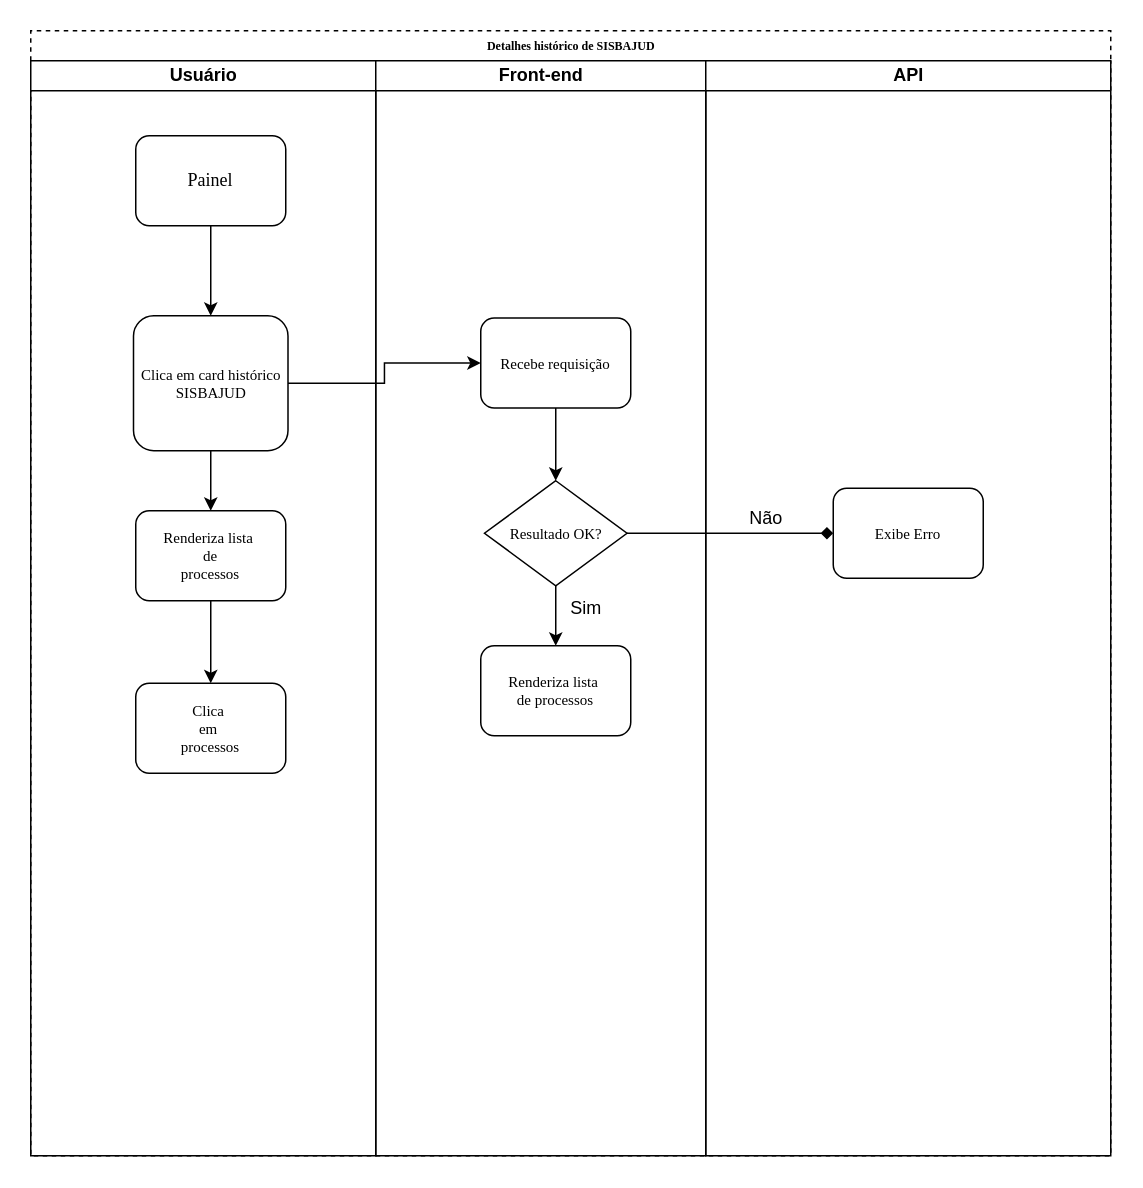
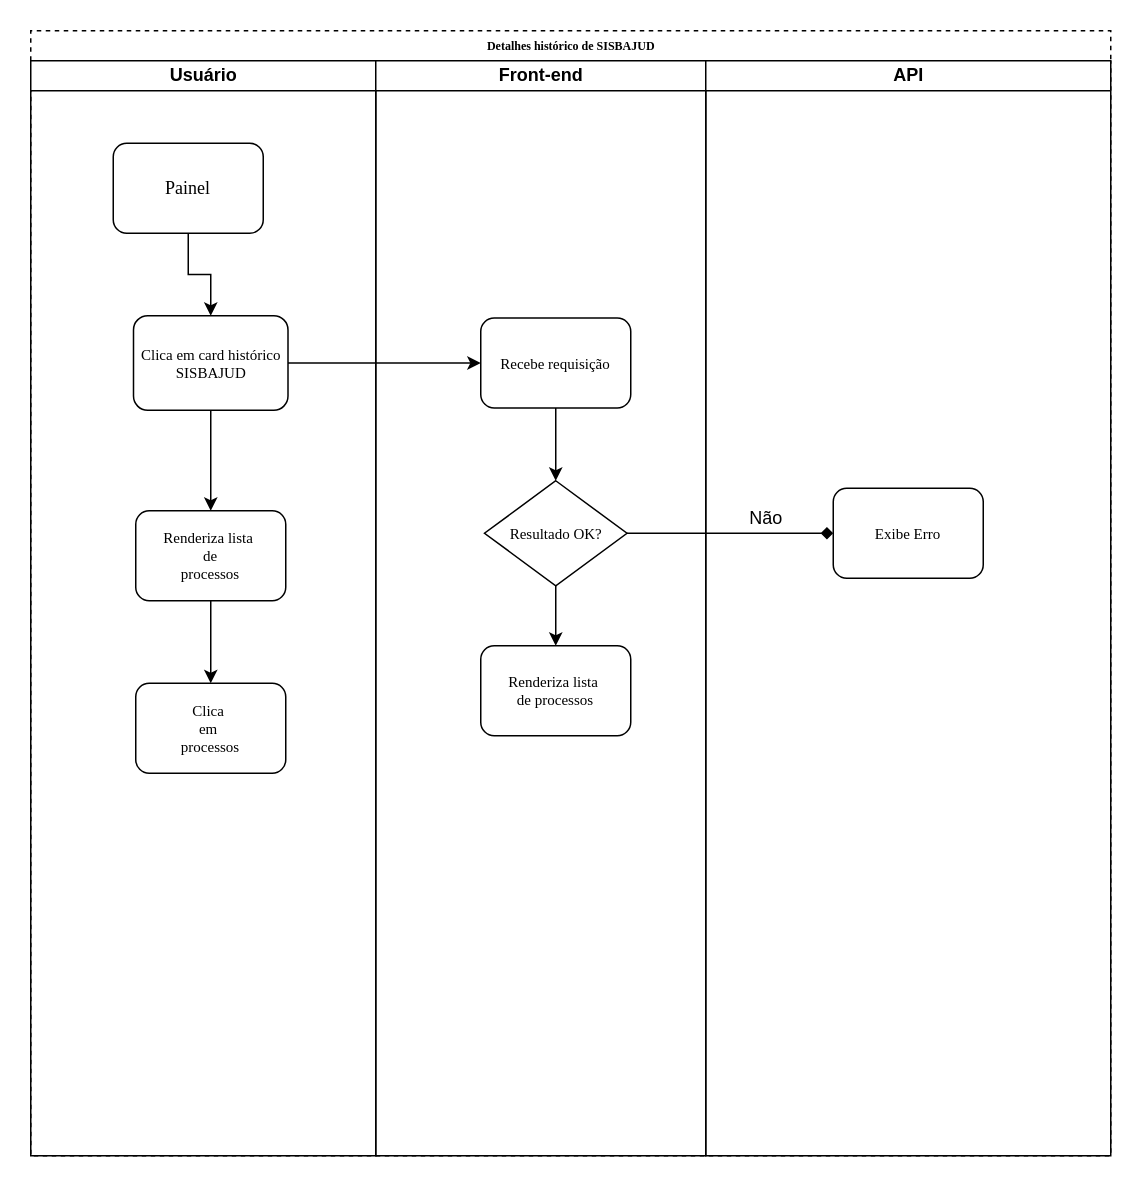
(211, 181) -> (188, 188)
(211, 383) -> (211, 363)
(586, 608) -> none
